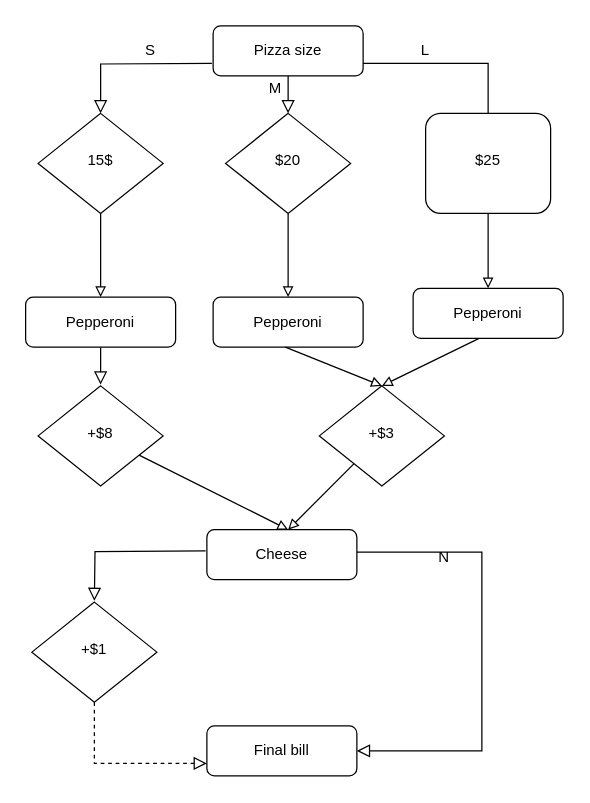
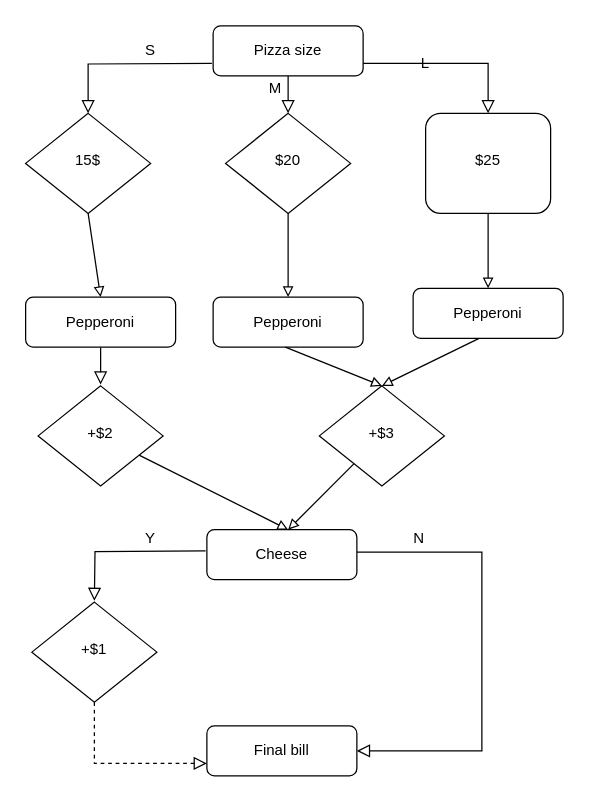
(426, 51) -> (426, 63)
(488, 104) -> (488, 99)
(101, 163) -> (88, 163)
(101, 433) -> (101, 433)
none -> (151, 538)
(444, 557) -> (419, 538)
